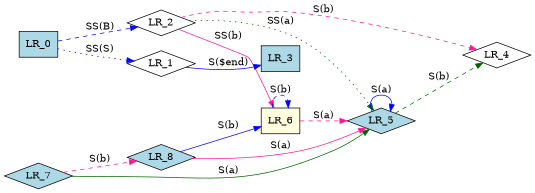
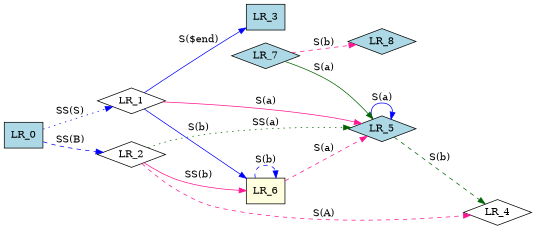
(323, 10) -> (324, 214)
(217, 140) -> (192, 142)
(277, 155) -> (259, 108)
